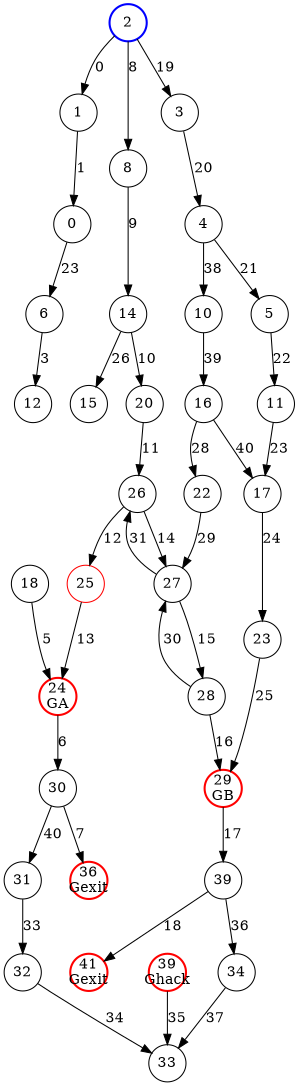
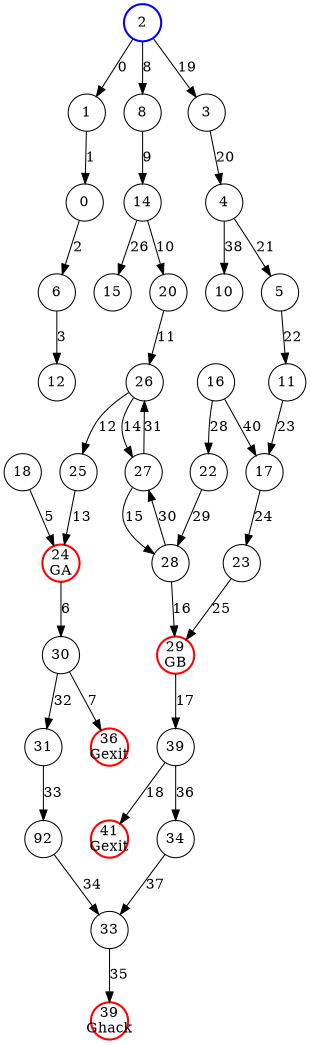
(71, 269) -> (79, 247)
(204, 354) -> none
(196, 536) -> (192, 513)
(86, 584) -> (79, 472)
(53, 834) -> (64, 701)
(23, 972) -> (43, 839)
(167, 1013) -> (110, 970)
